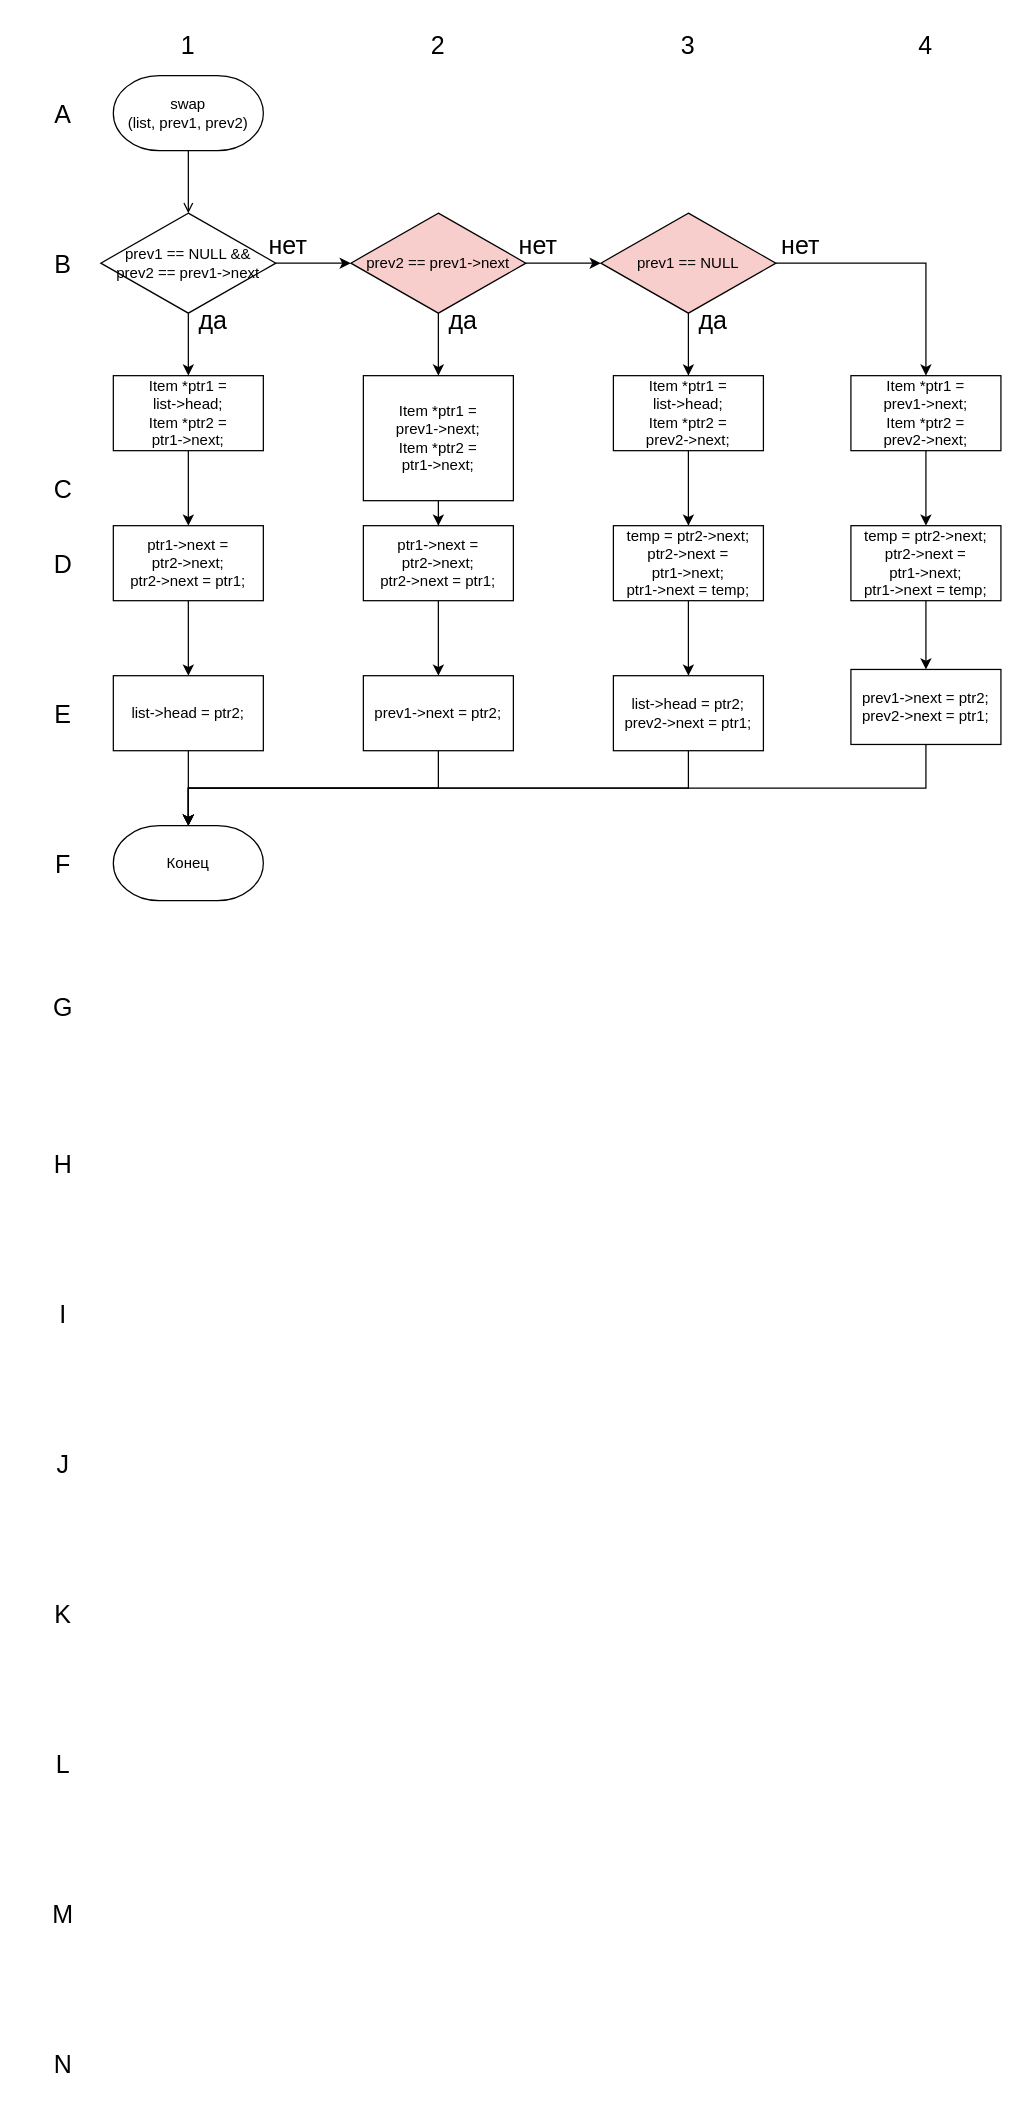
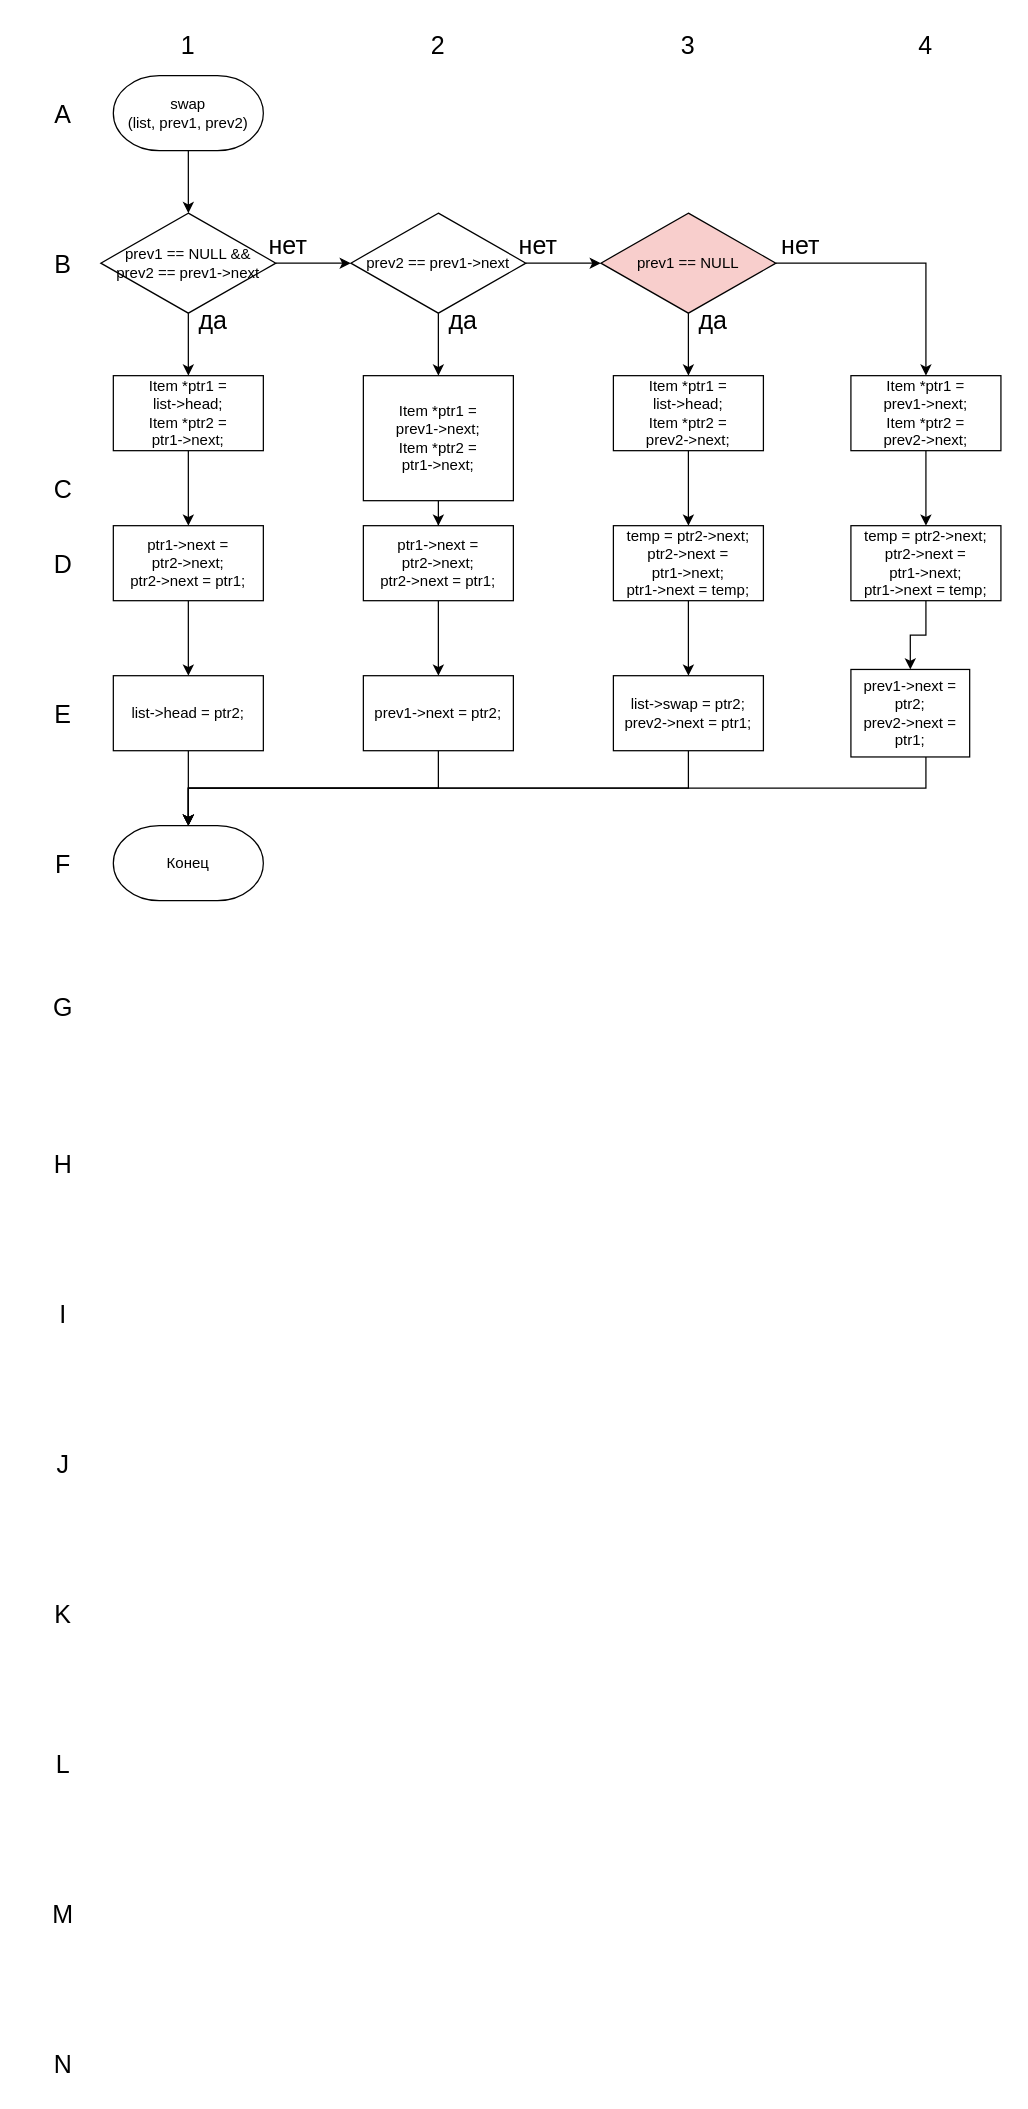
(188, 205) -> (188, 203)
(438, 263) -> (438, 263)
(926, 707) -> (910, 713)
(688, 713) -> (688, 713)
